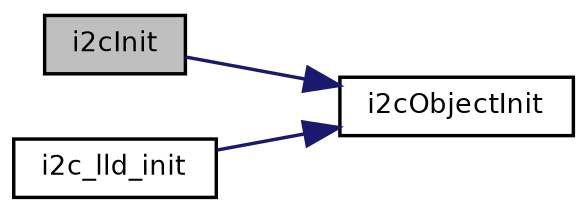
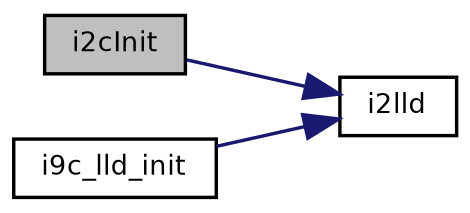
(457, 106) -> (398, 106)
(115, 168) -> (115, 168)
